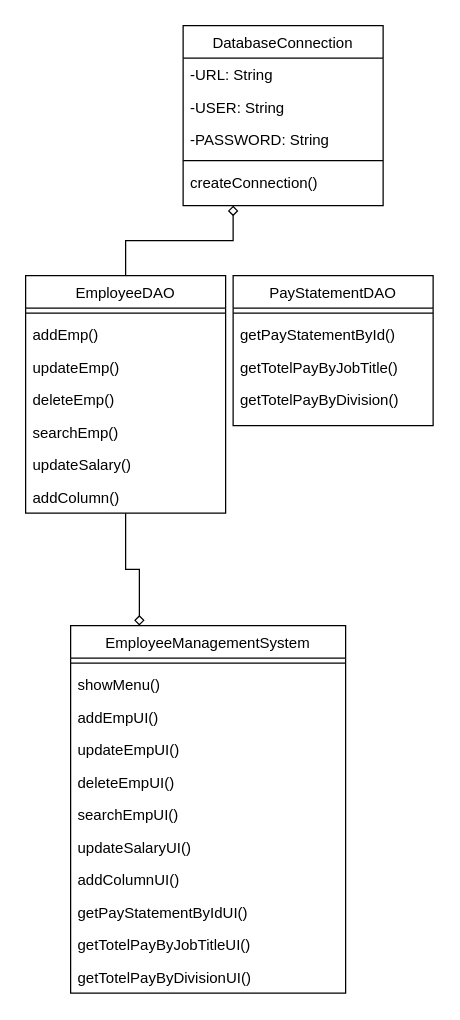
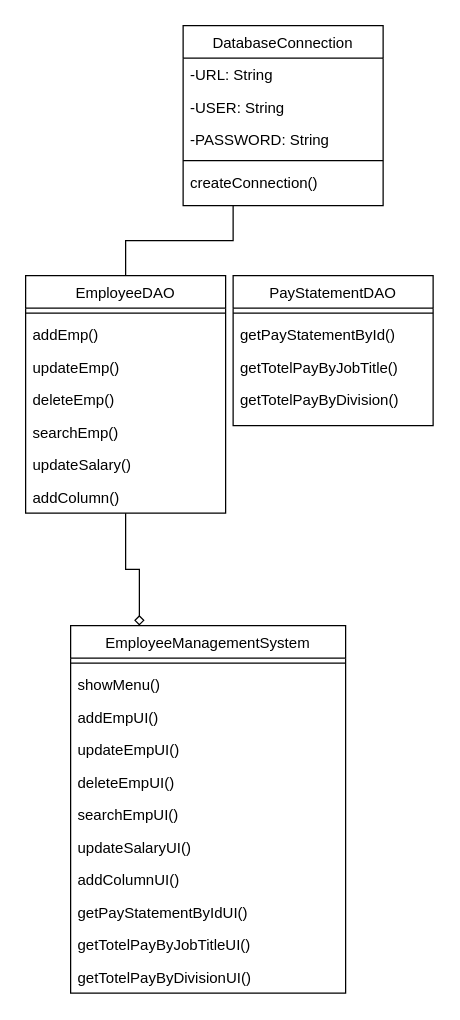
(233, 216) -> (233, 212)
